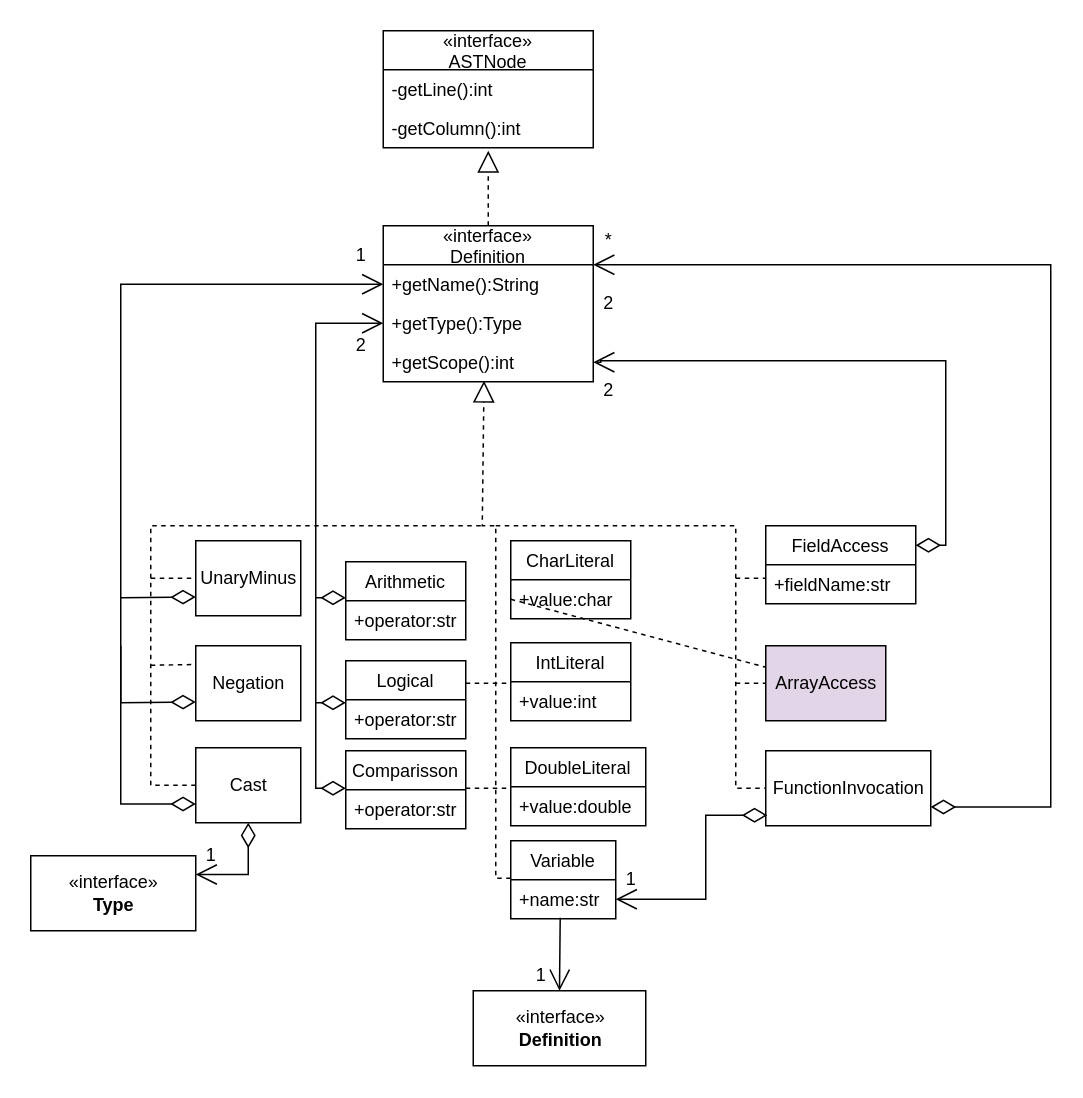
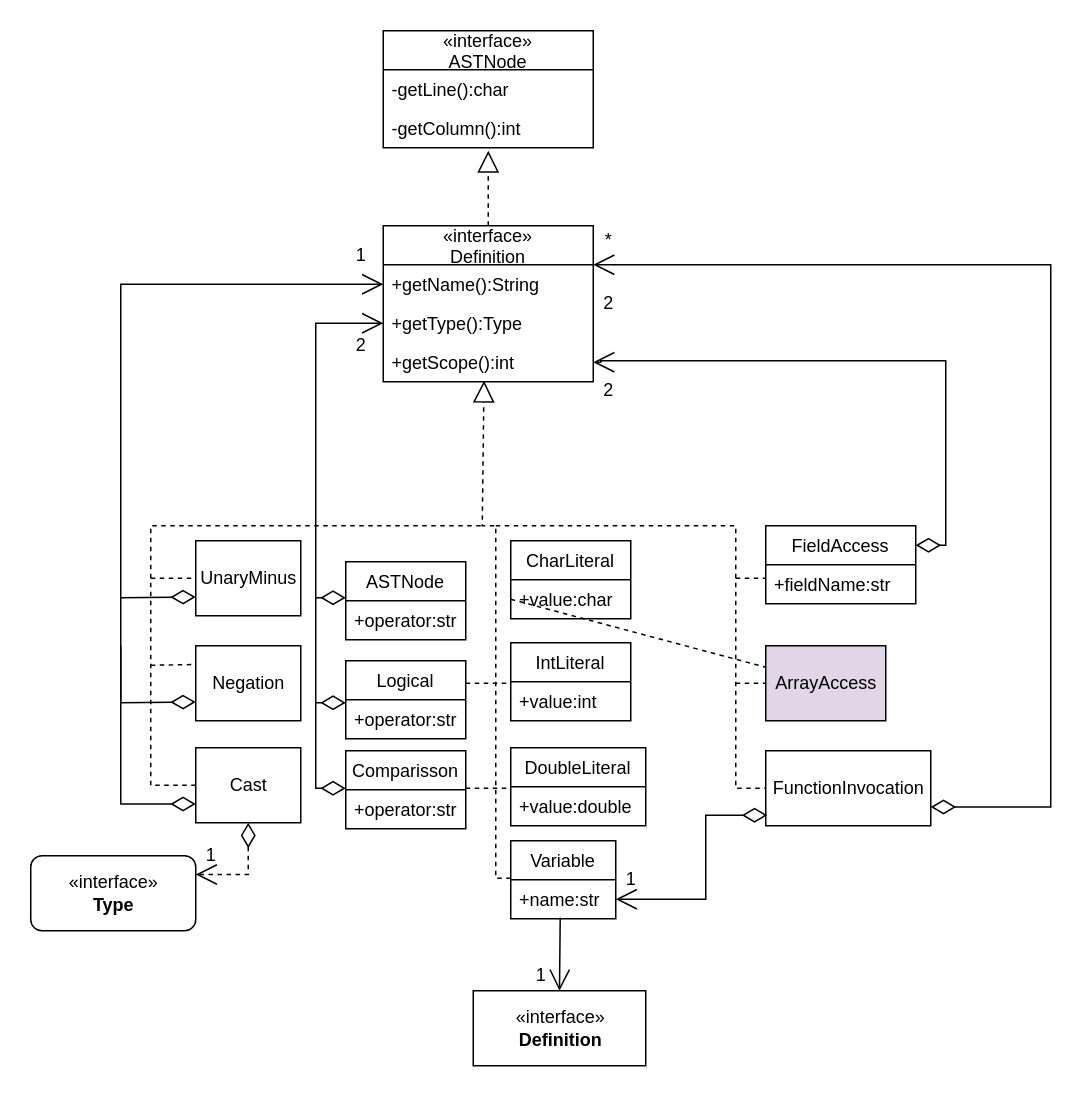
(455, 90) -> (462, 90)
(405, 582) -> (405, 582)
(238, 875) -> (238, 875)
(113, 893) -> (113, 893)
